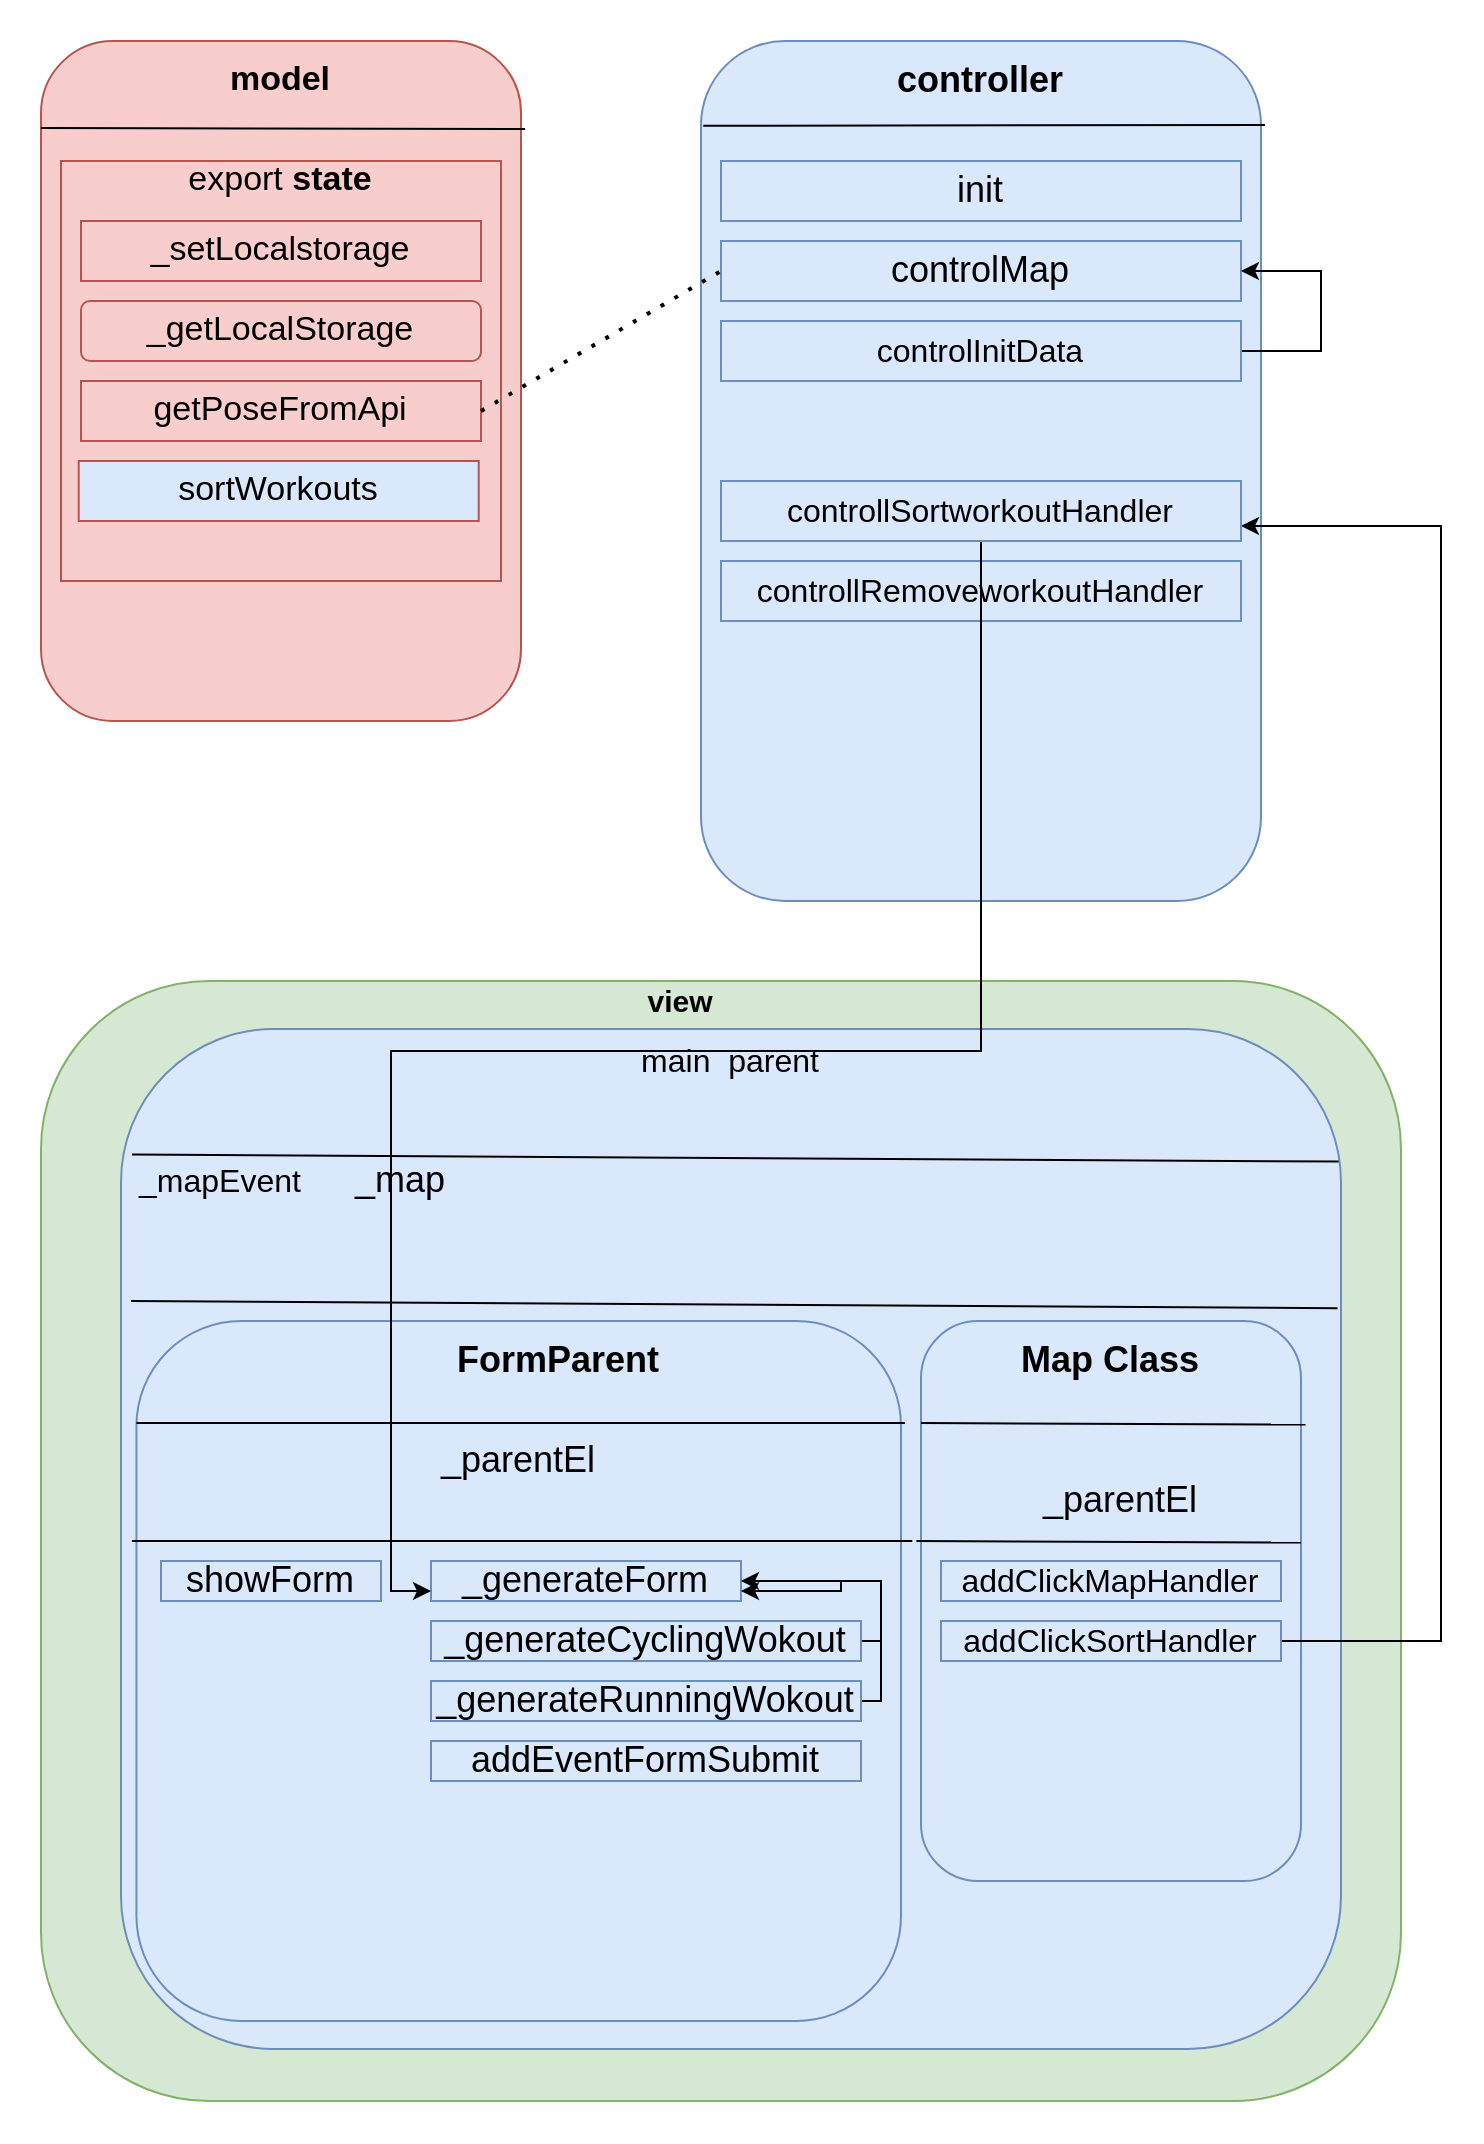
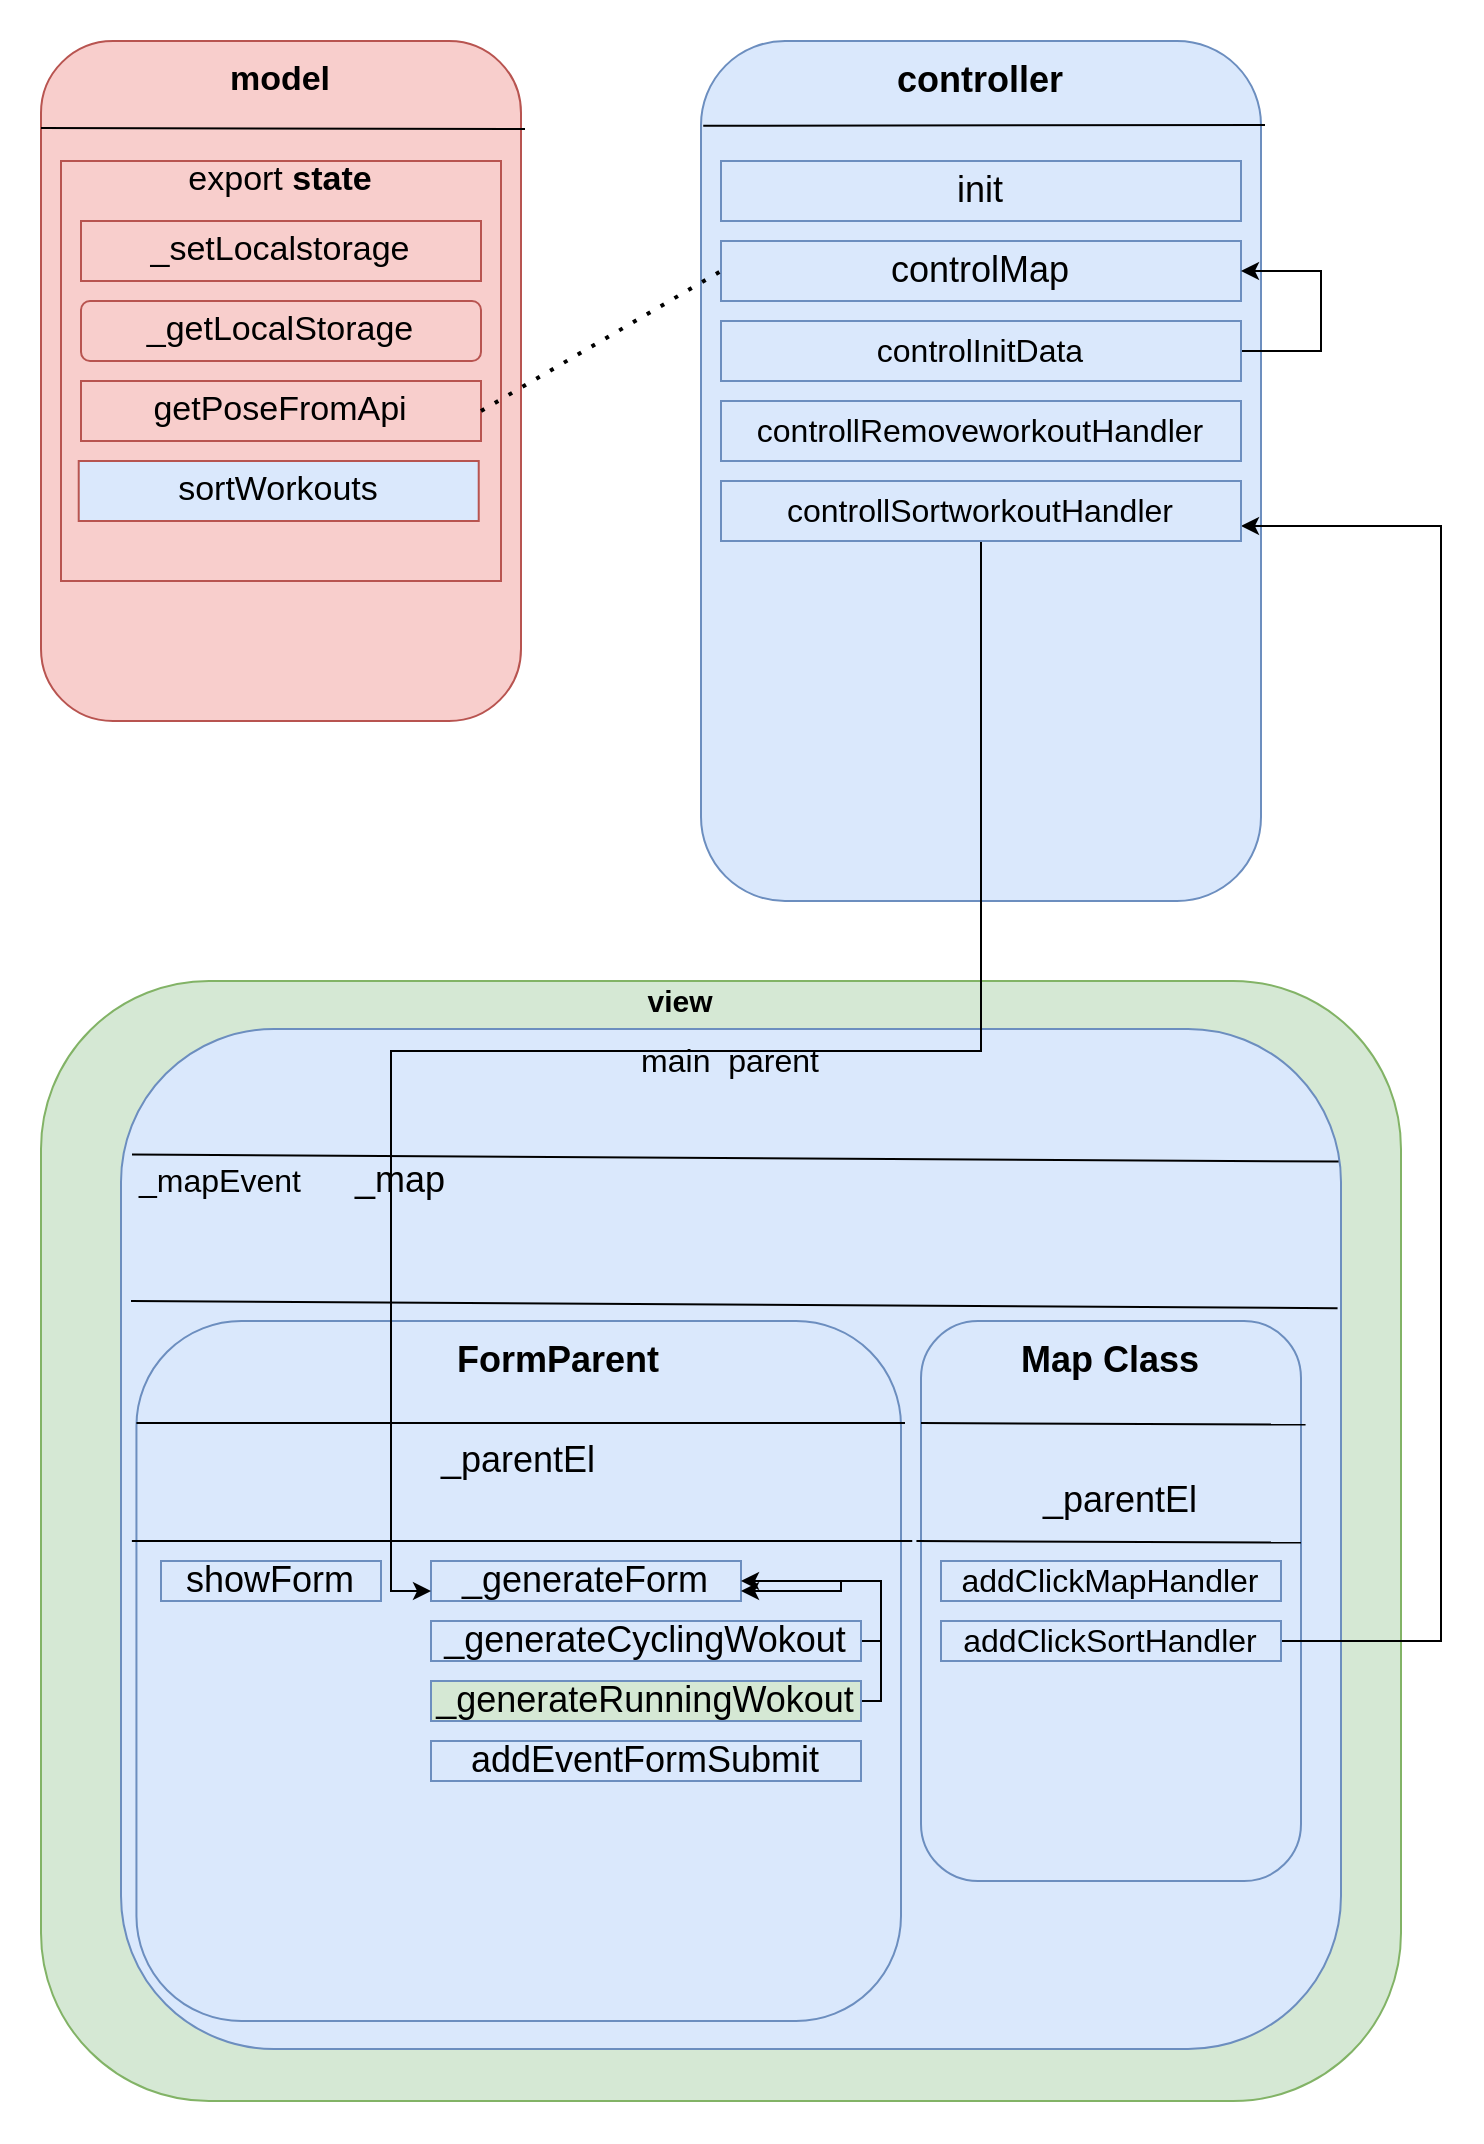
(981, 591) -> (981, 431)
(646, 1701) -> (646, 1701)
